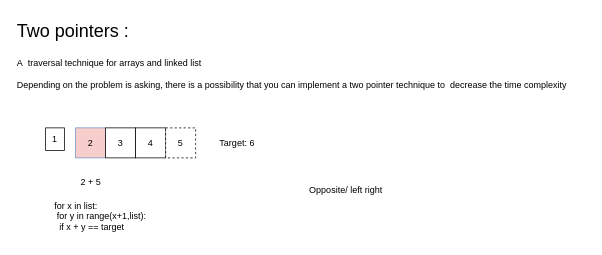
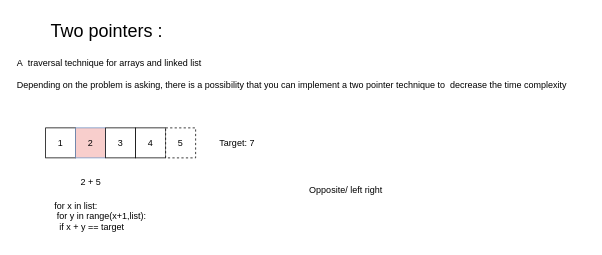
(150, 30) -> (184, 30)
(55, 139) -> (60, 143)
(237, 143) -> (237, 143)
